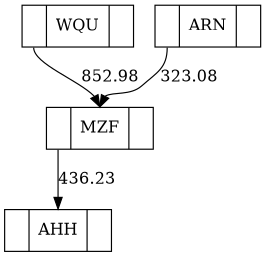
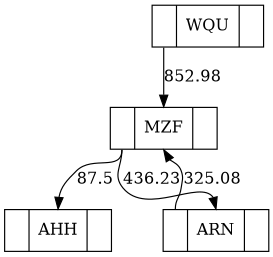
(189, 77) -> (212, 179)
(87, 179) -> (95, 179)
none -> (148, 199)
